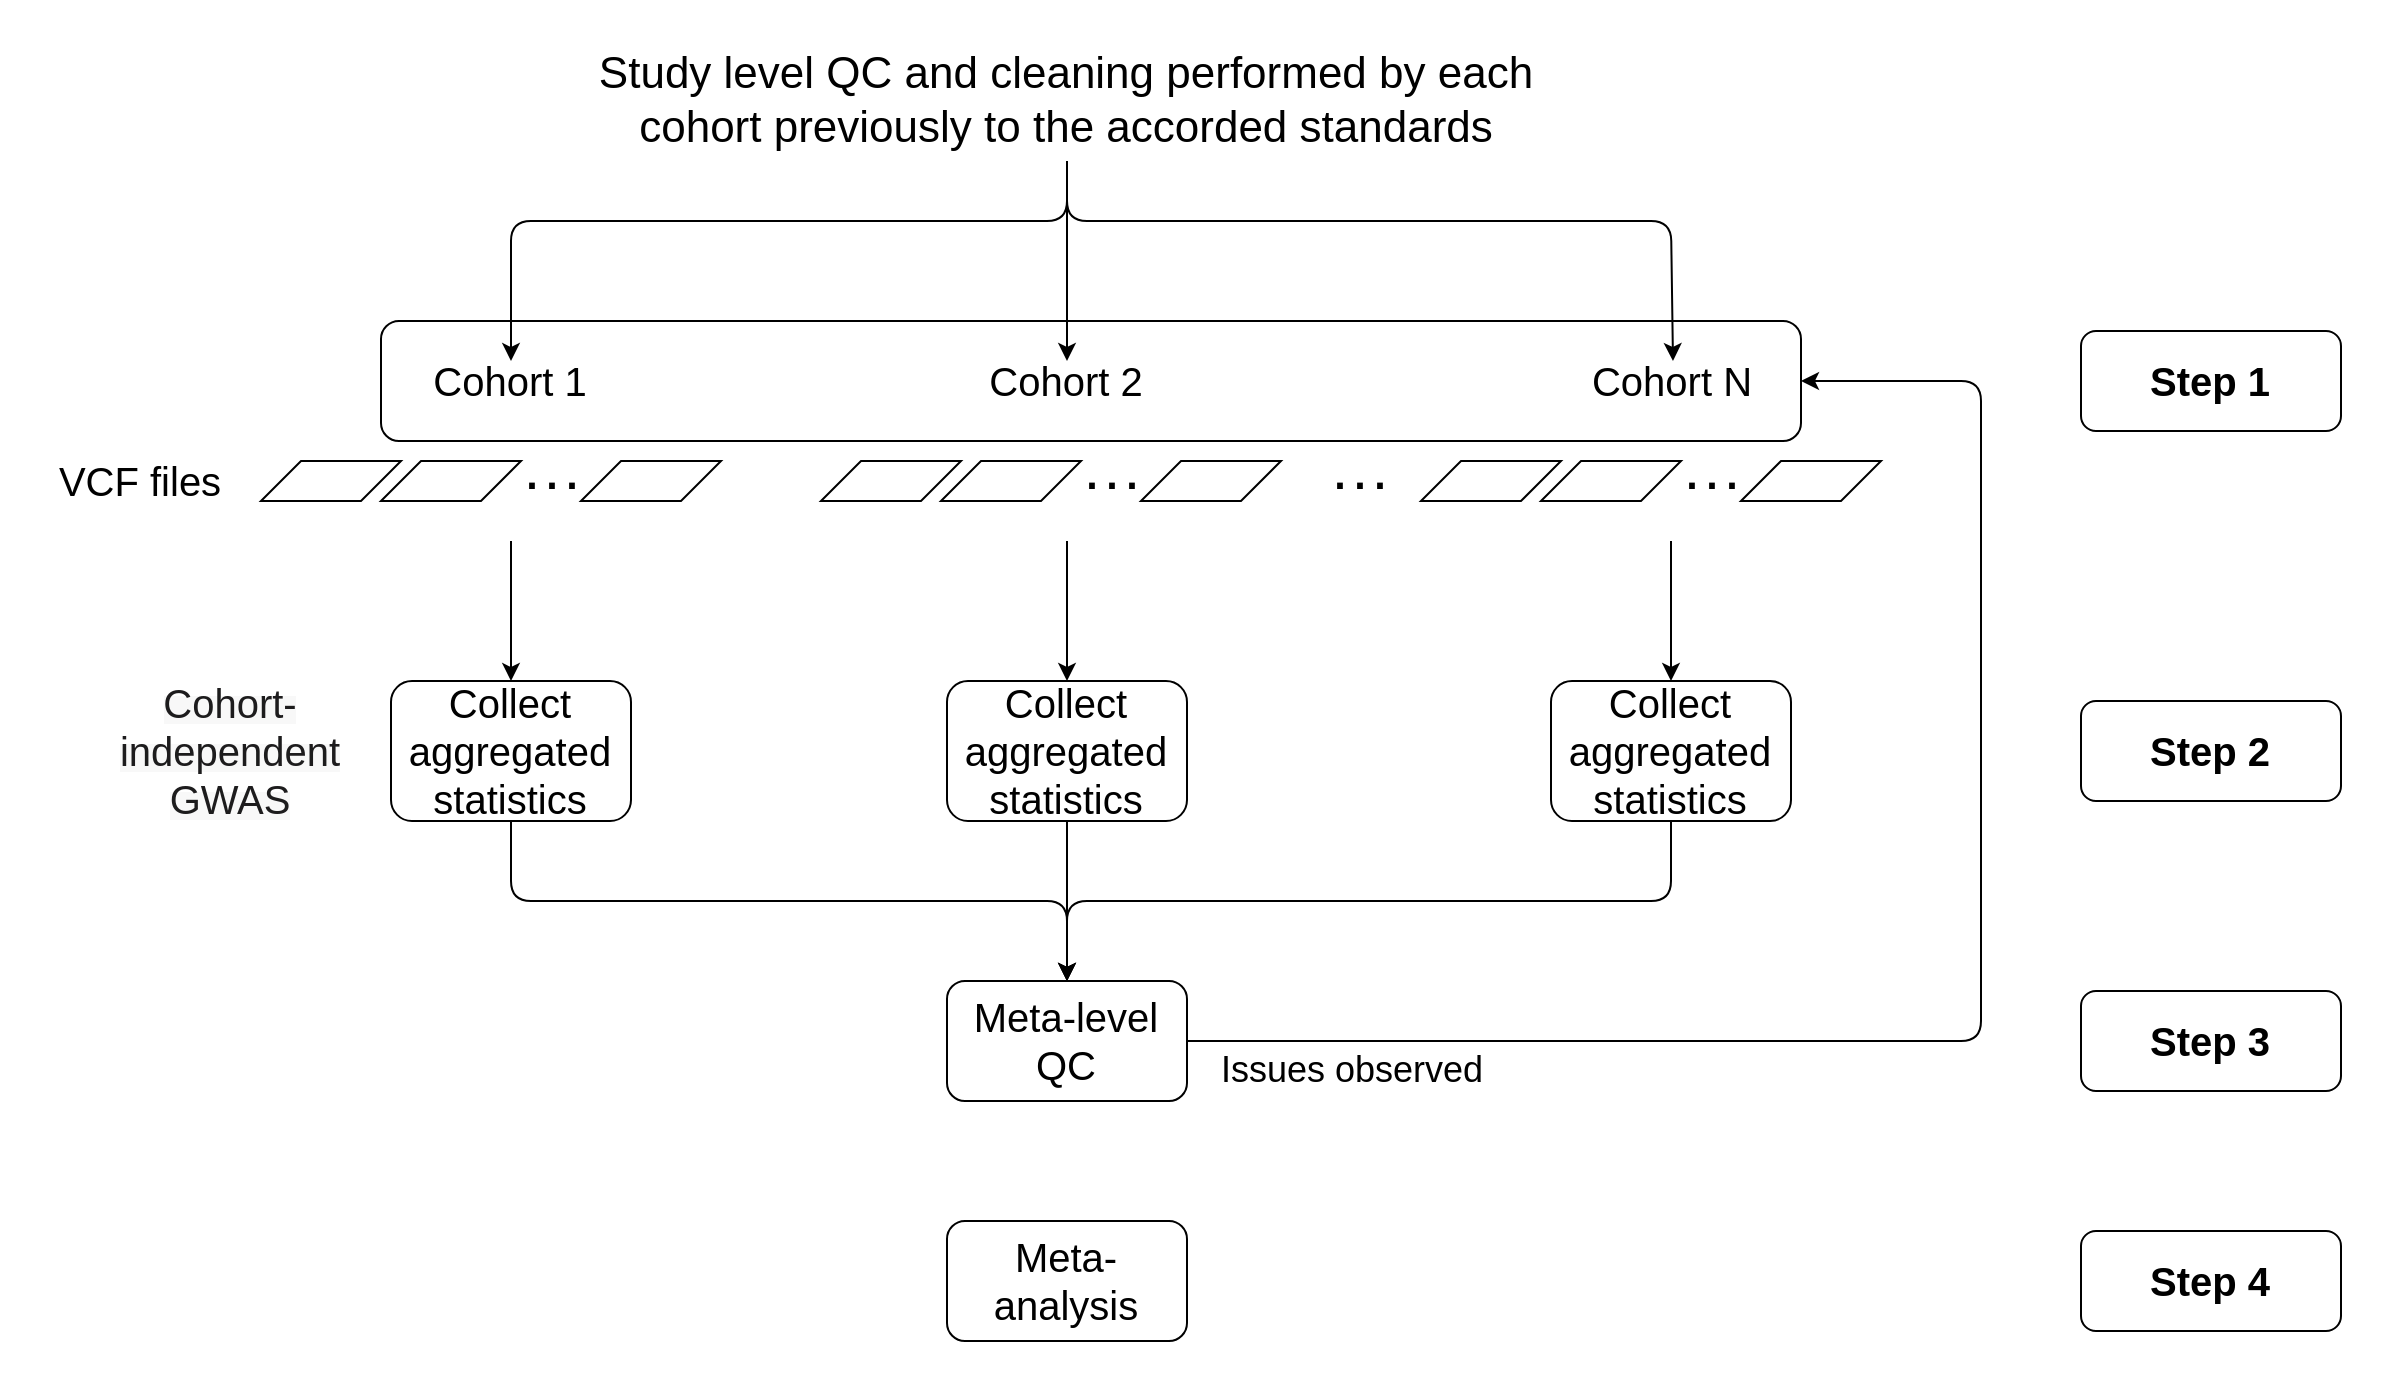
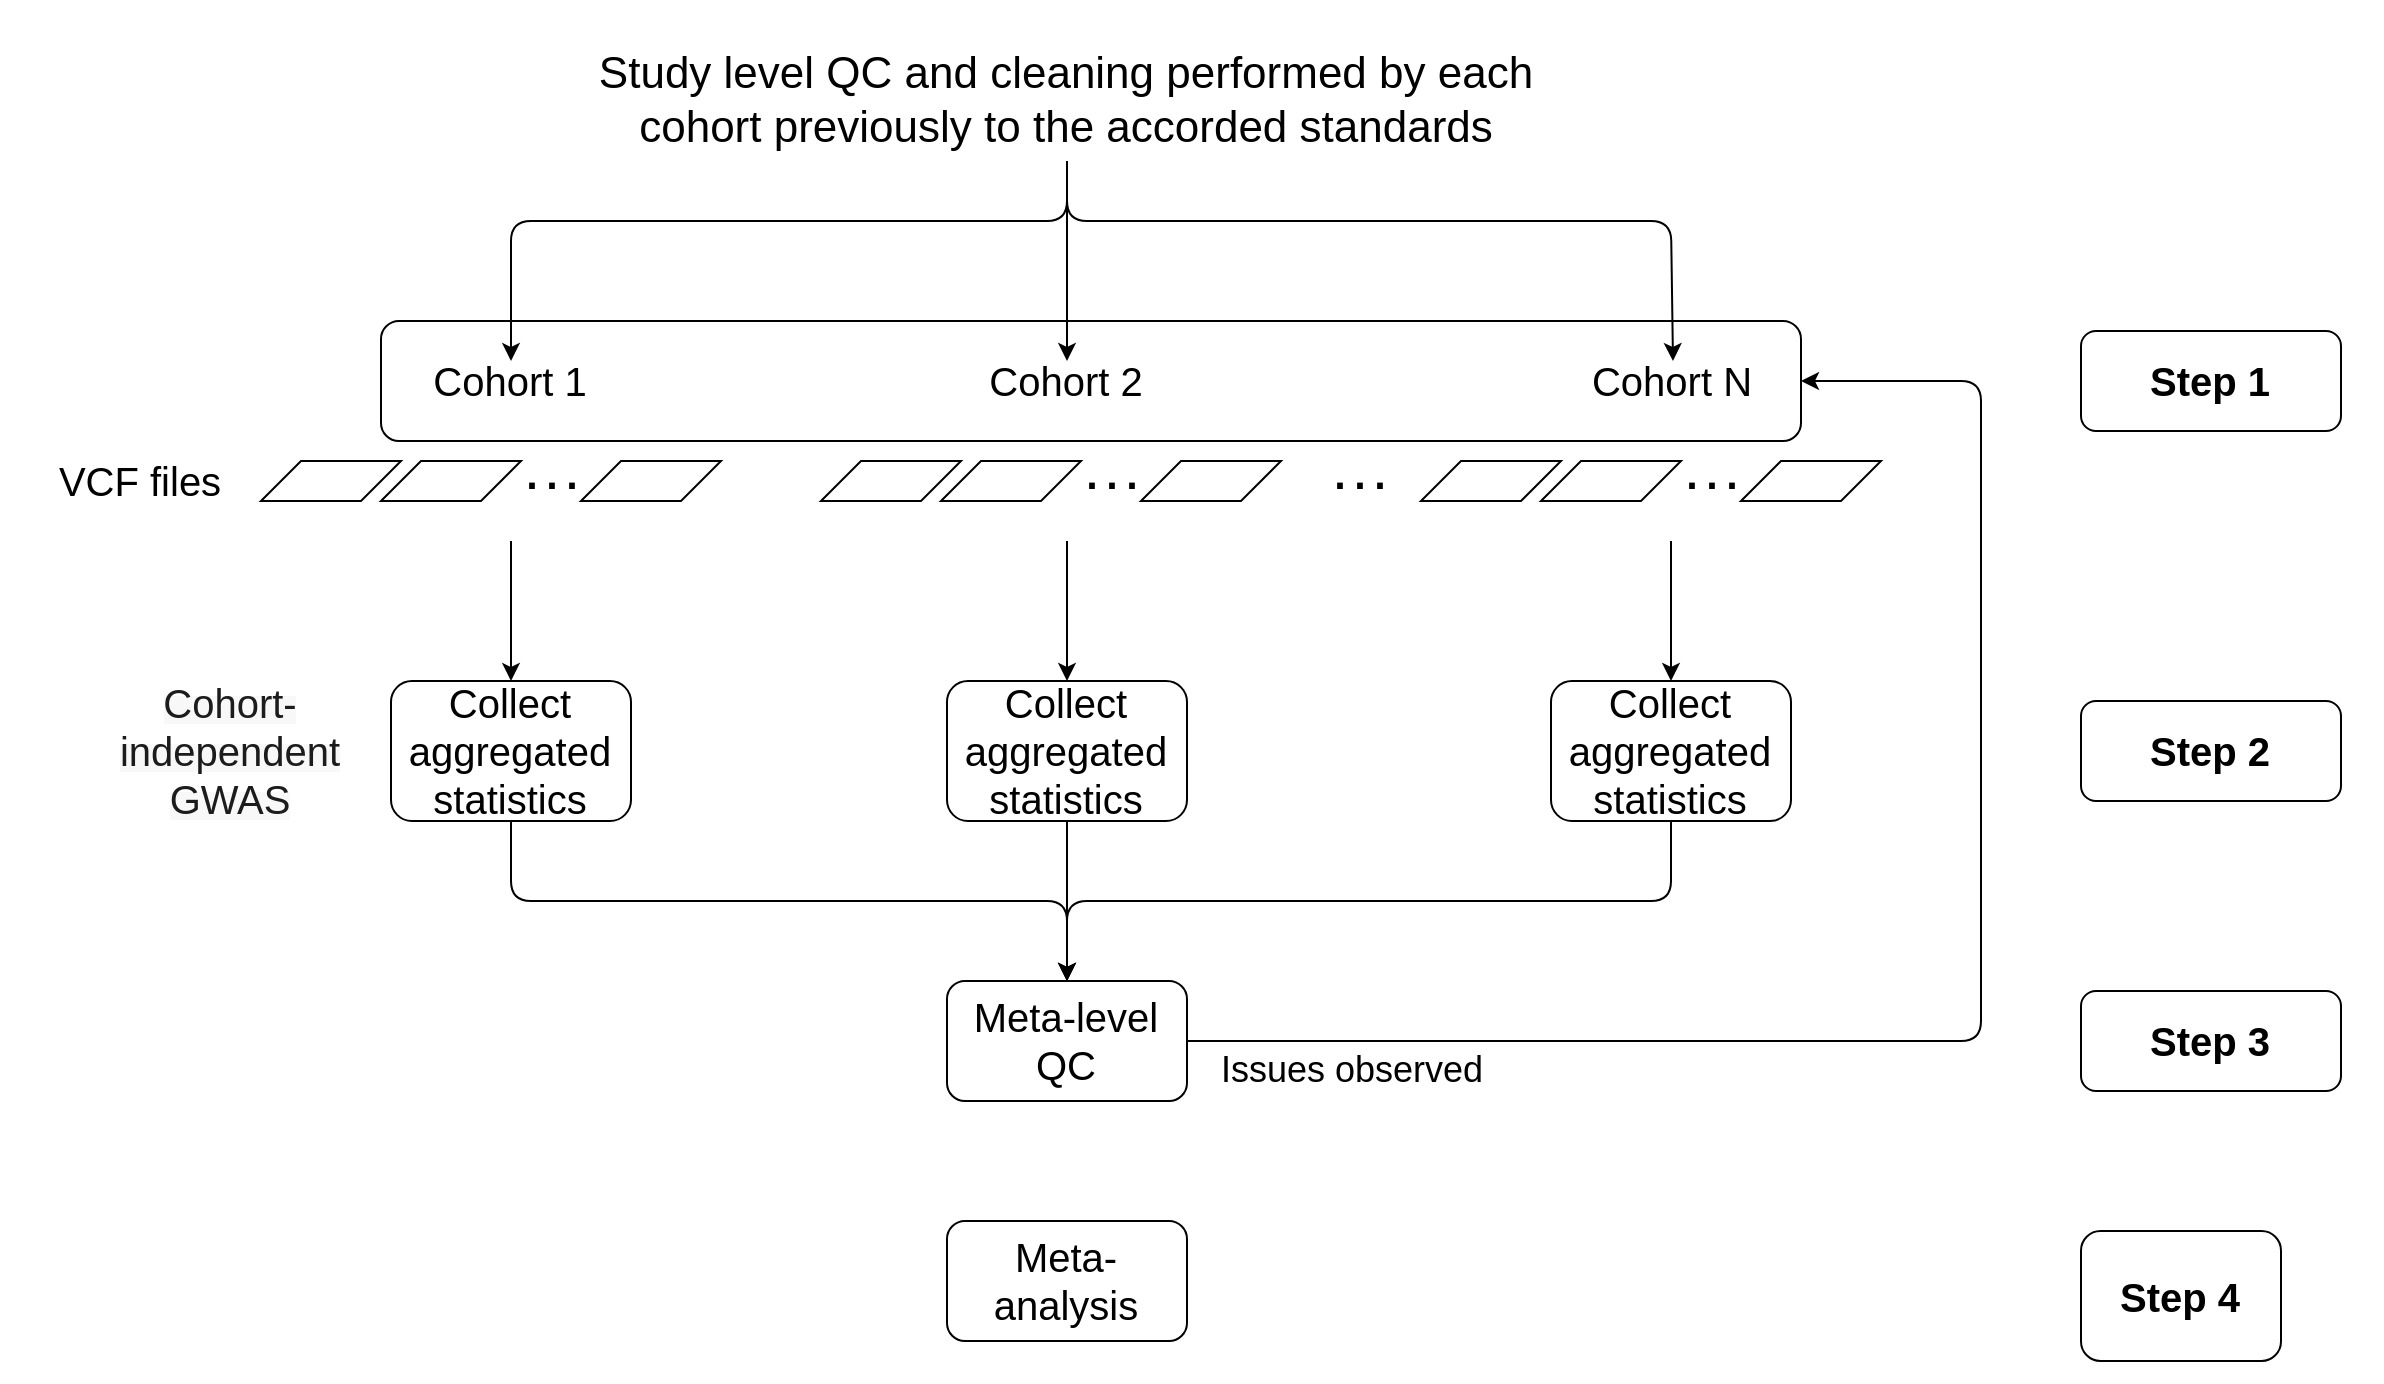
(2211, 1281) -> (2181, 1296)
